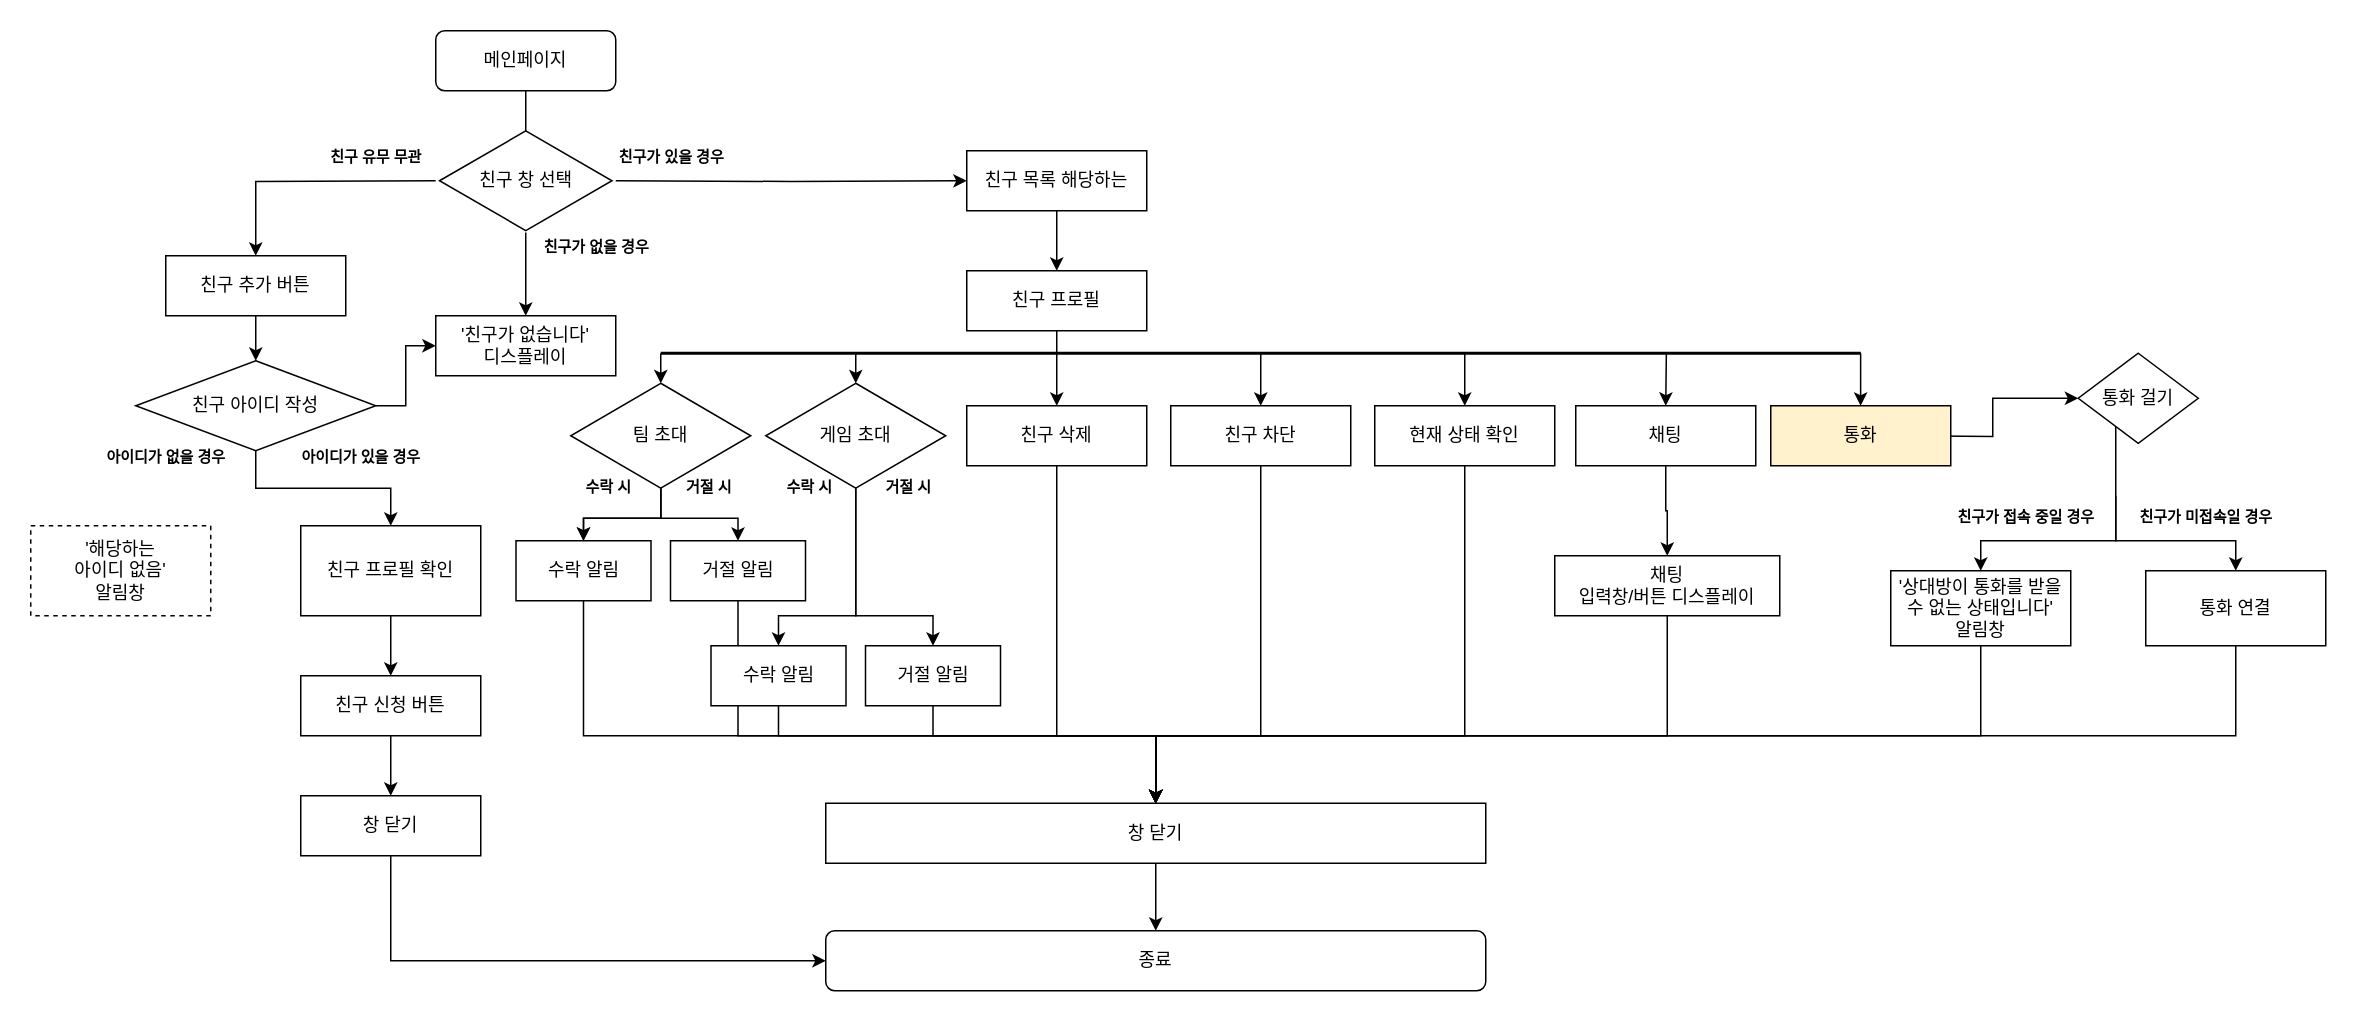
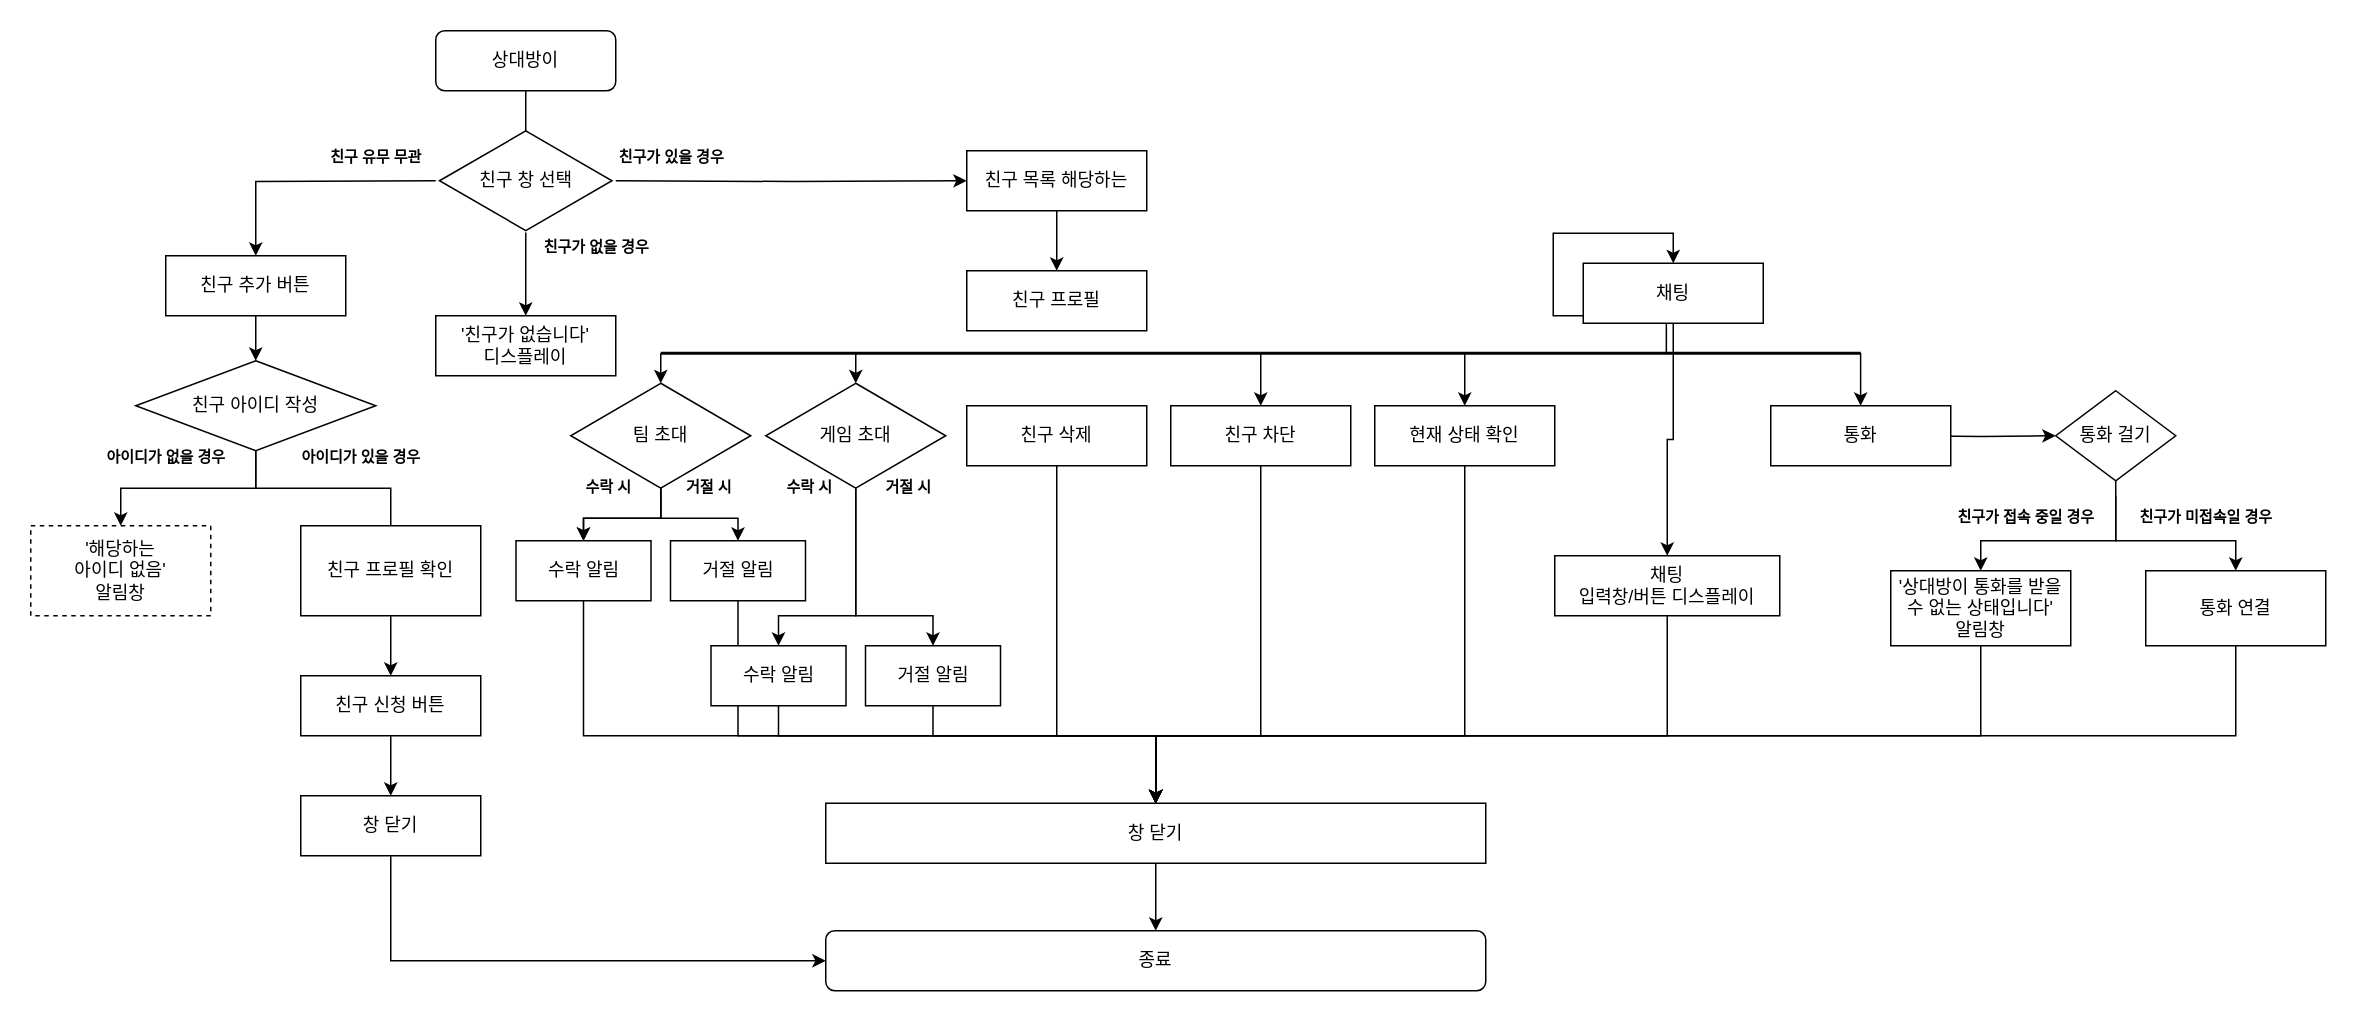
(526, 61) -> (526, 61)
(1057, 363) -> none
(406, 381) -> (174, 488)
(2138, 398) -> (2116, 436)
(1666, 436) -> (1673, 293)
(1861, 436) -> (1861, 436)
(391, 514) -> (391, 518)
